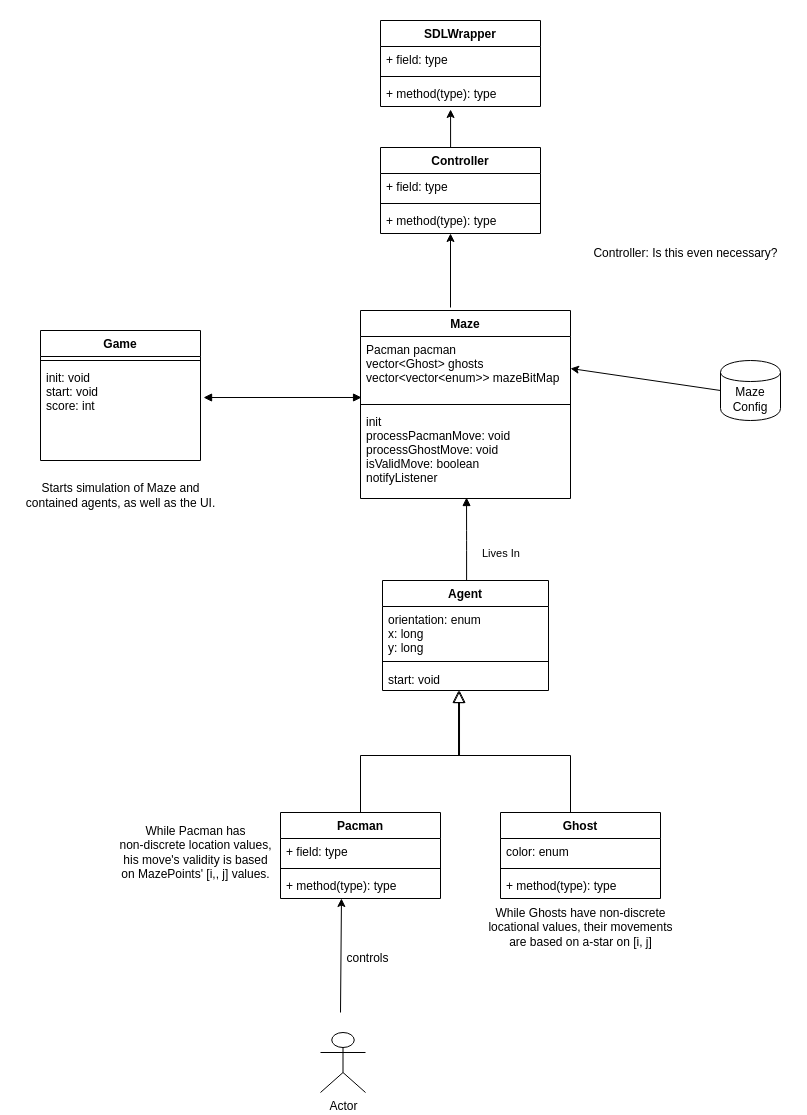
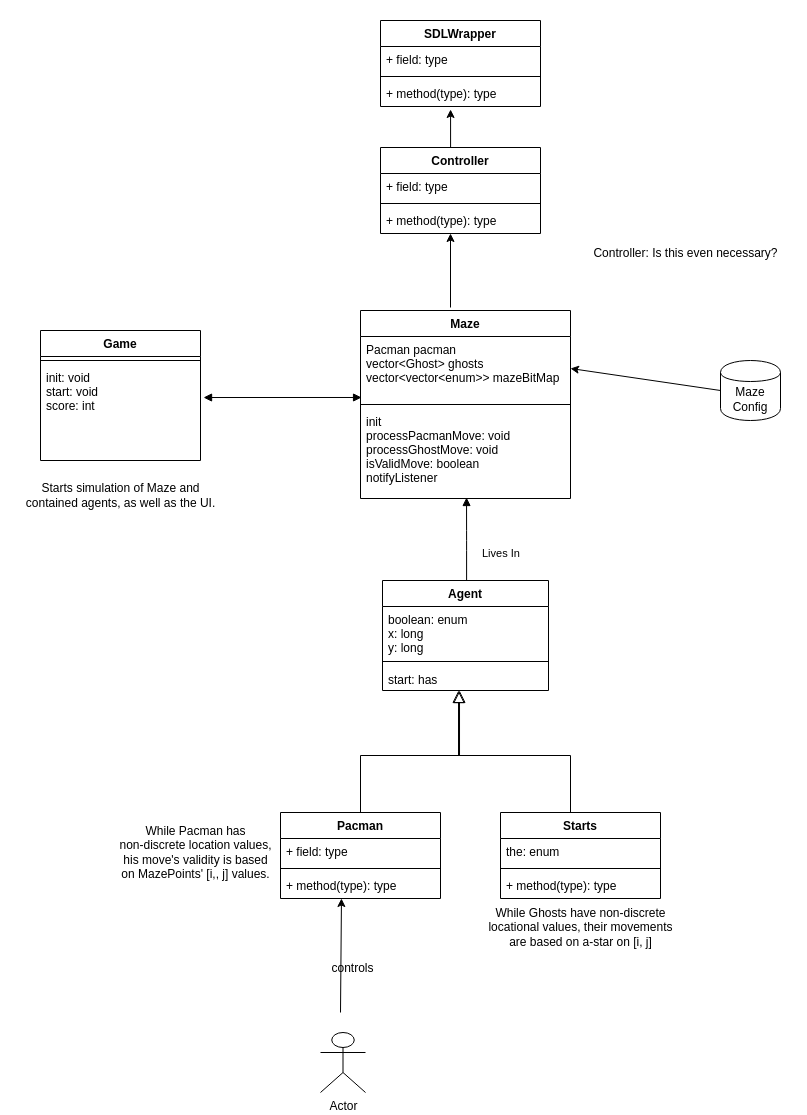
(439, 620) -> (427, 620)
(420, 680) -> (418, 680)
(580, 826) -> (580, 826)
(538, 852) -> (533, 852)
(368, 959) -> (353, 969)
